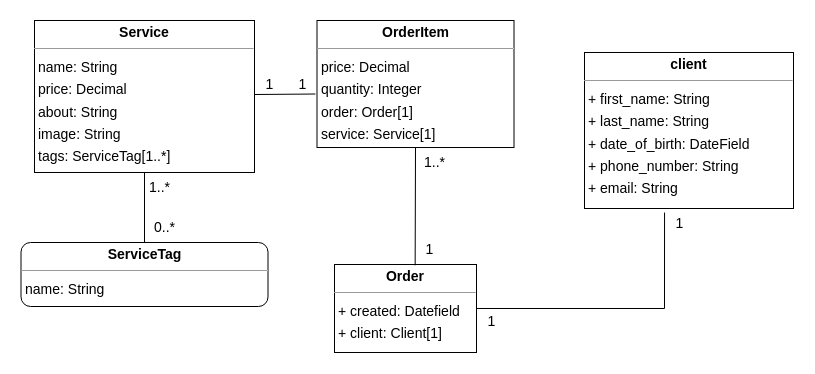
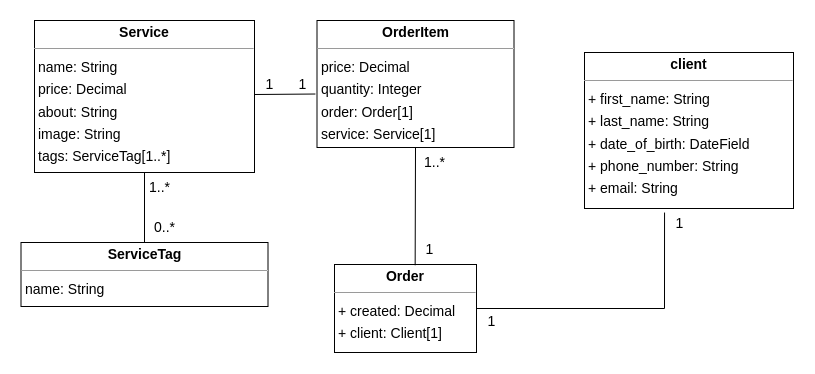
(145, 275) -> (145, 275)
(404, 290) -> (396, 290)
